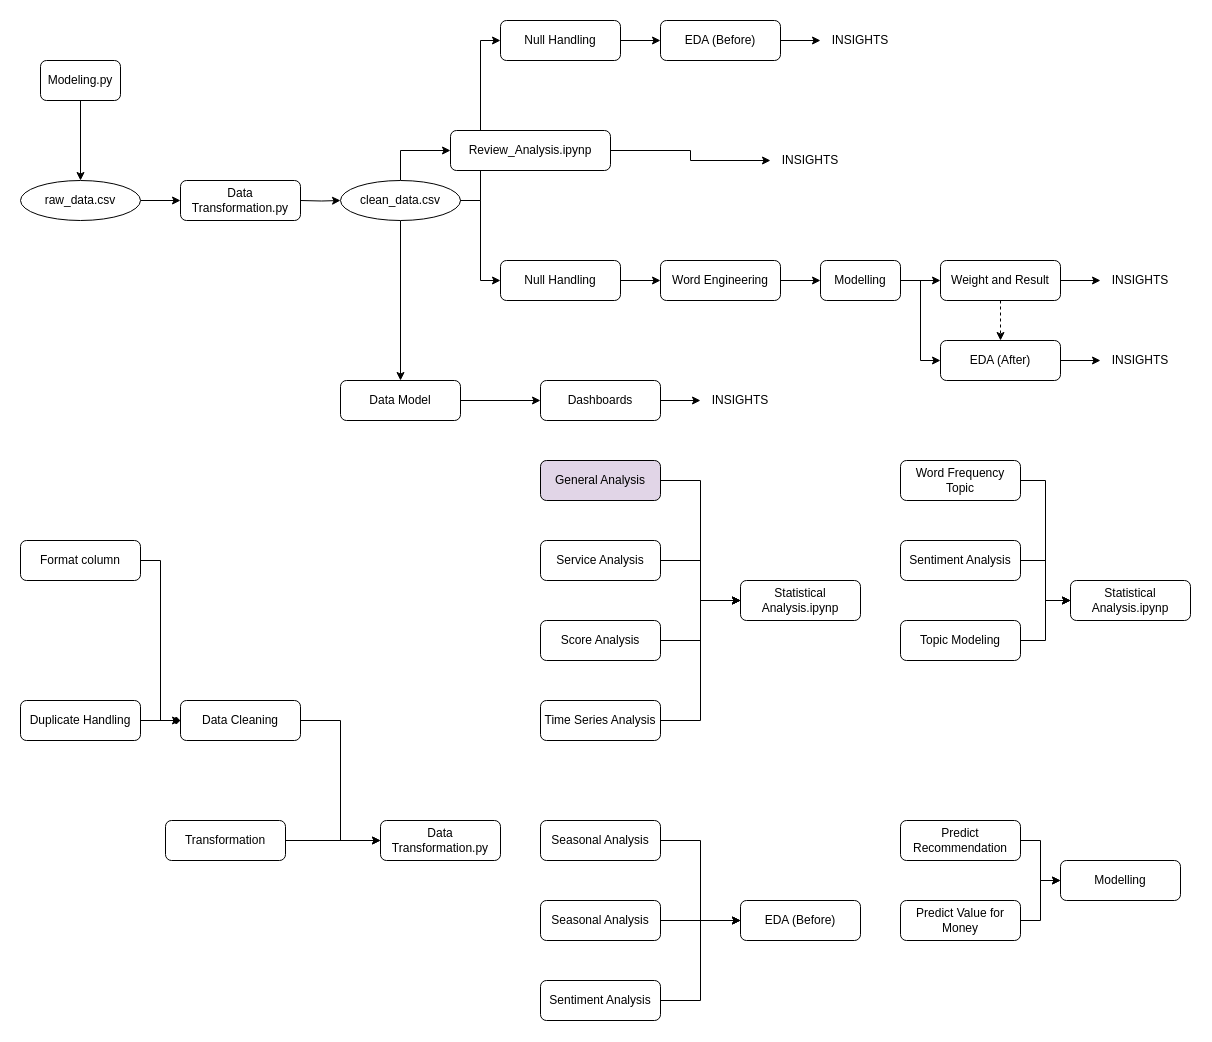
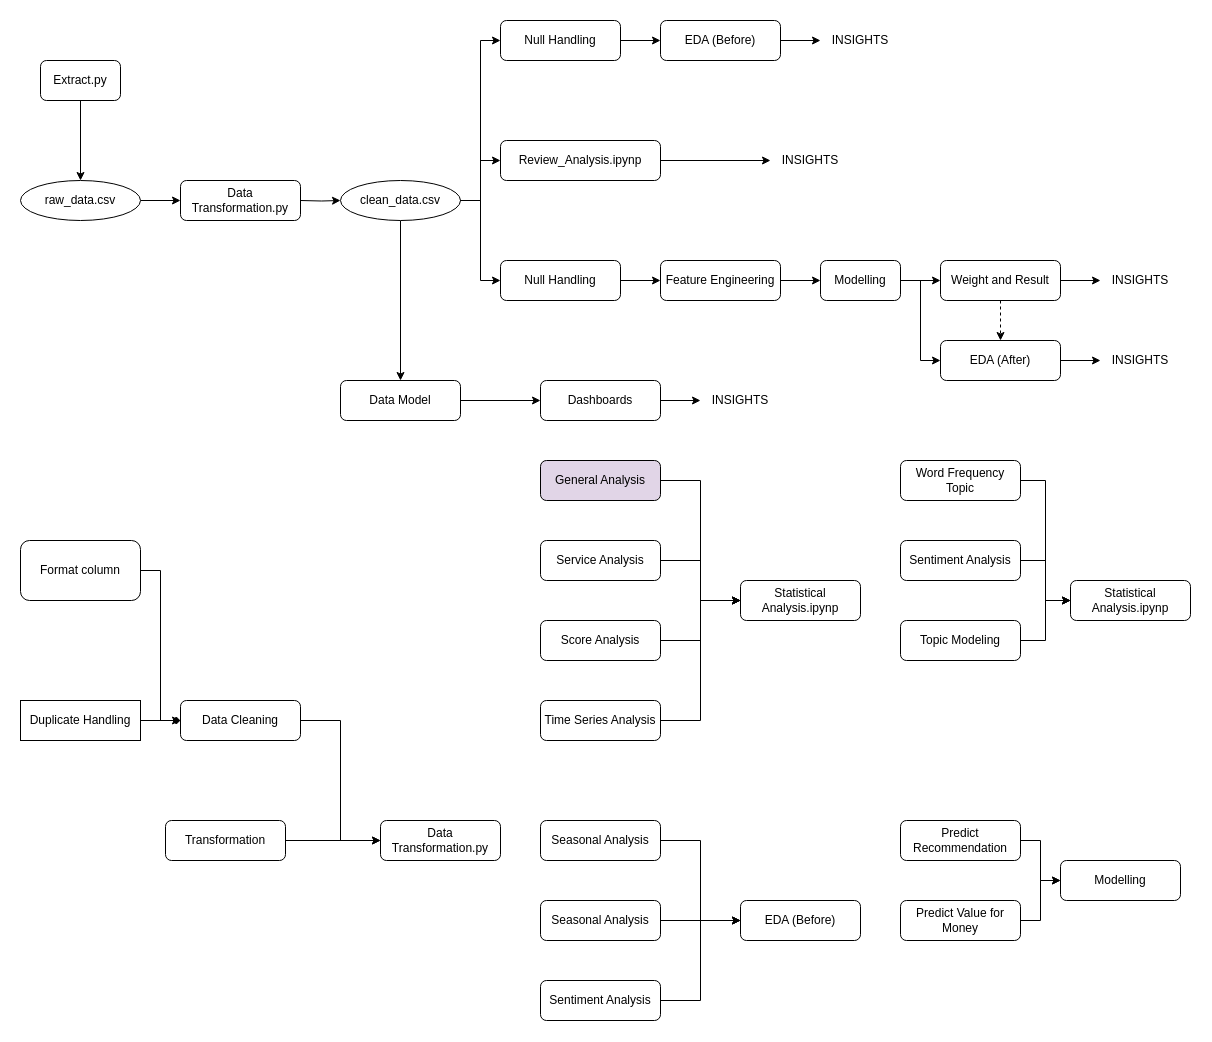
(81, 81) -> (81, 81)
(531, 151) -> (581, 161)
(721, 281) -> (721, 281)
(81, 561) -> (81, 571)
(81, 721) -> (81, 721)
